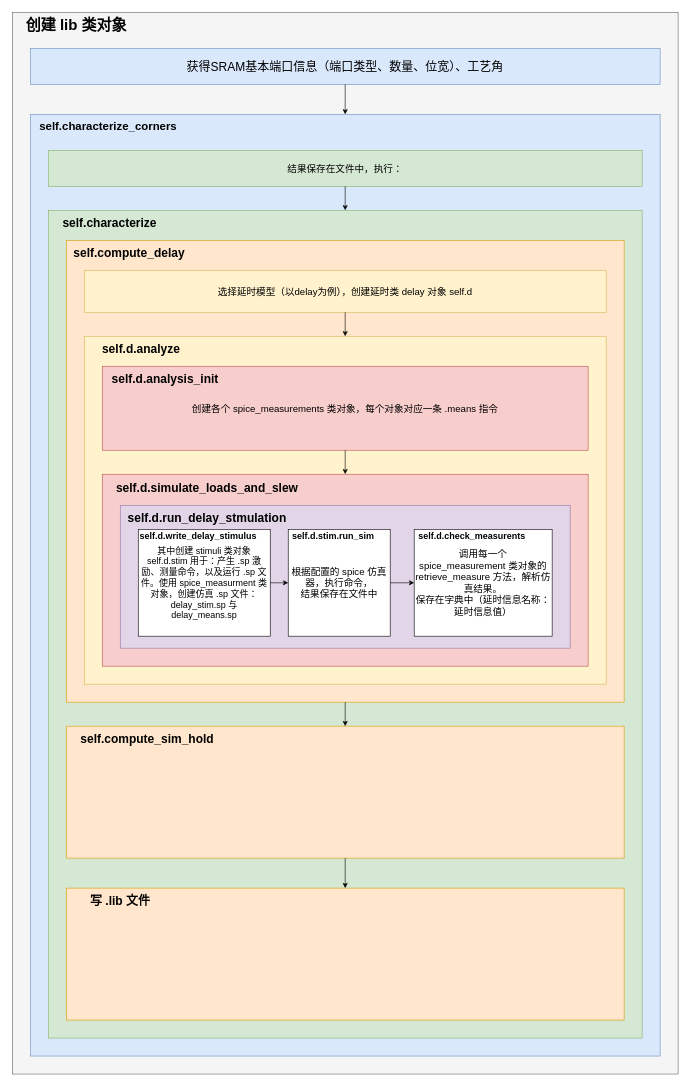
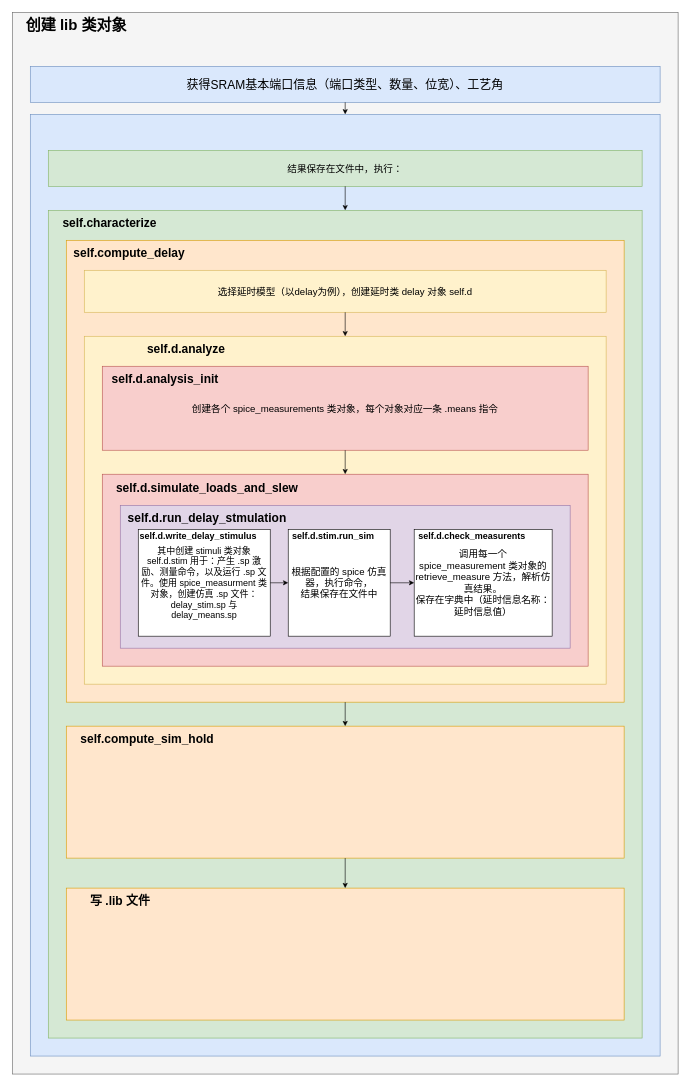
(345, 66) -> (345, 84)
(108, 126) -> none
(141, 348) -> (186, 348)
